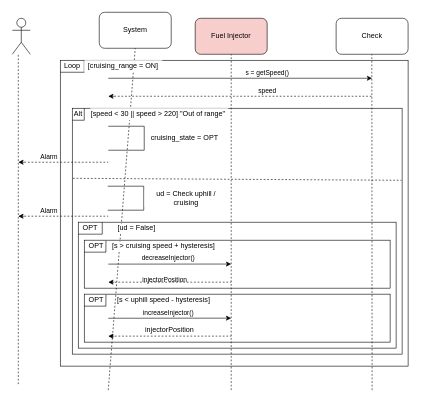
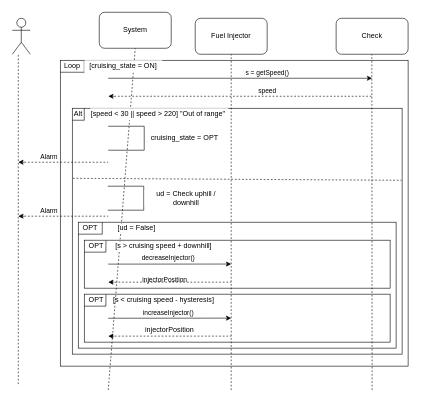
(231, 36) -> (231, 36)
(123, 66) -> (123, 66)
(186, 198) -> (186, 198)
(164, 246) -> (164, 246)
(164, 300) -> (164, 300)
